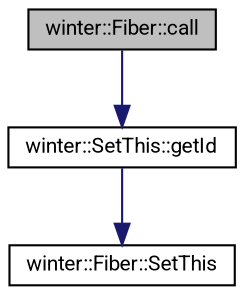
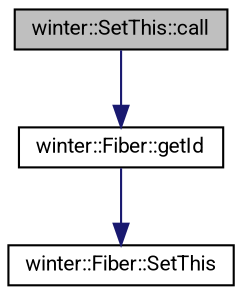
(122, 29) -> (121, 29)
(122, 147) -> (121, 147)
